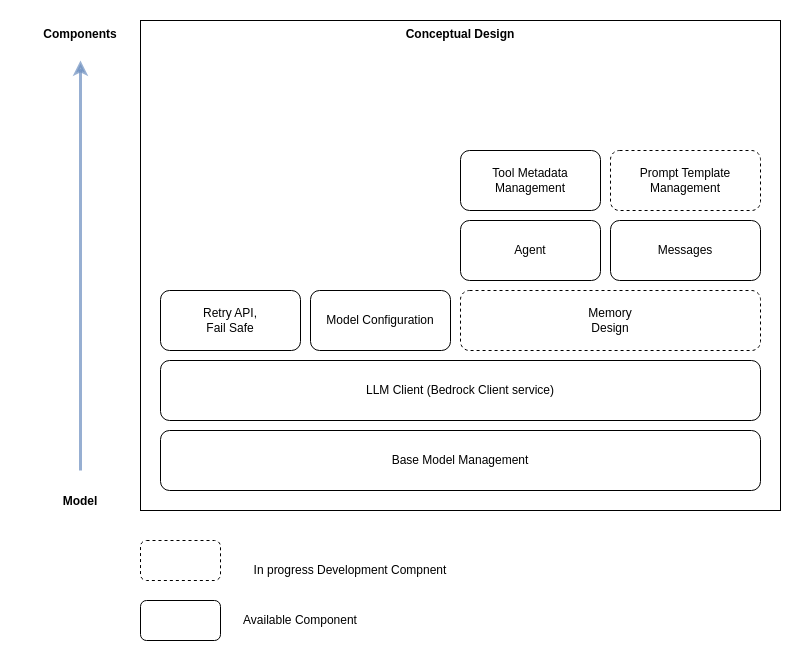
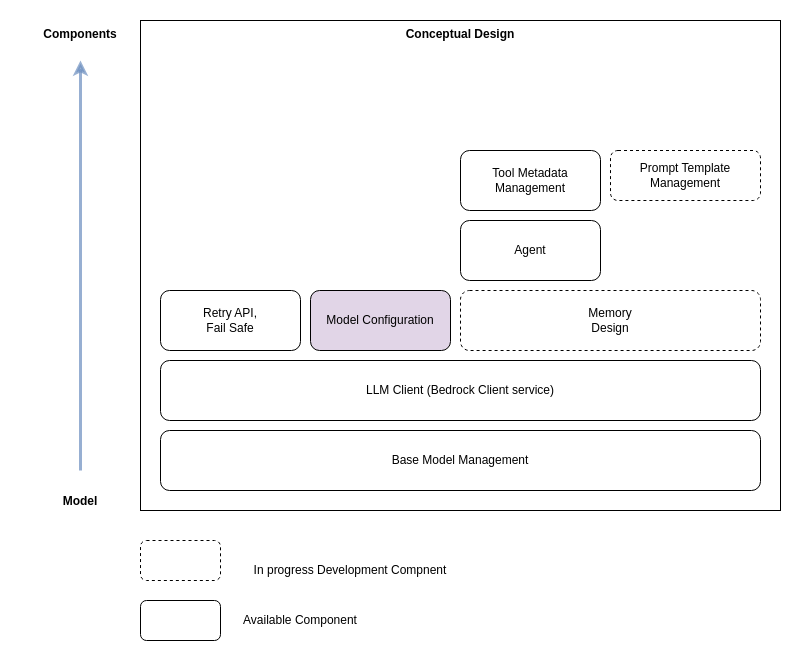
(686, 181) -> (686, 176)
(686, 251) -> none
(381, 321) -> (381, 321)
